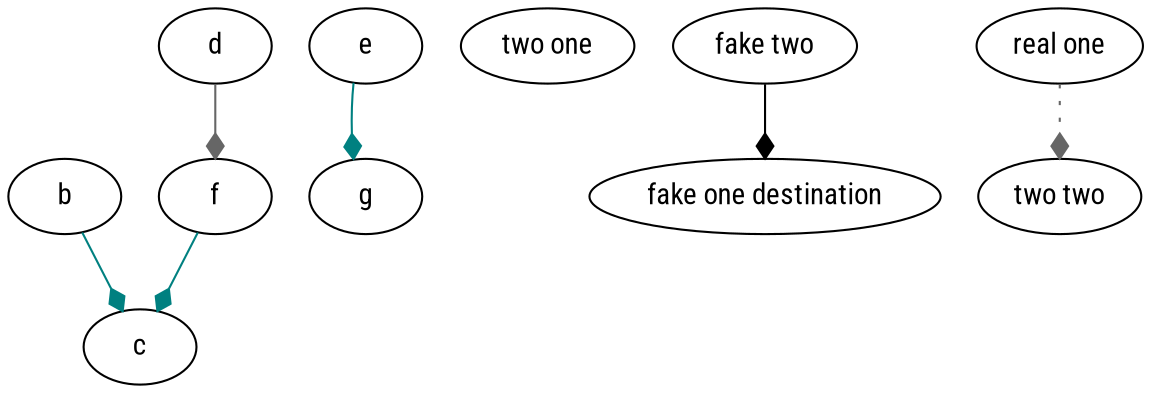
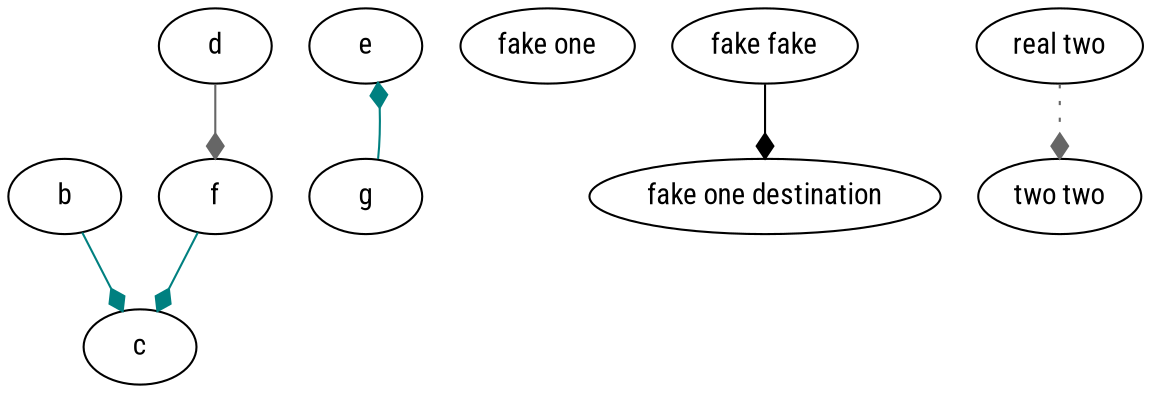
(548, 46) -> (548, 46)
(765, 46) -> (765, 46)
(1060, 46) -> (1060, 46)
(352, 108) -> (380, 133)
